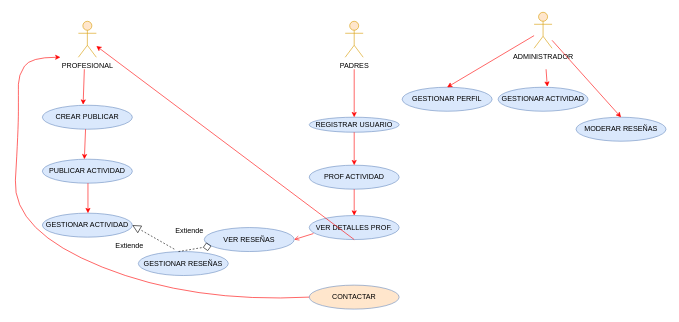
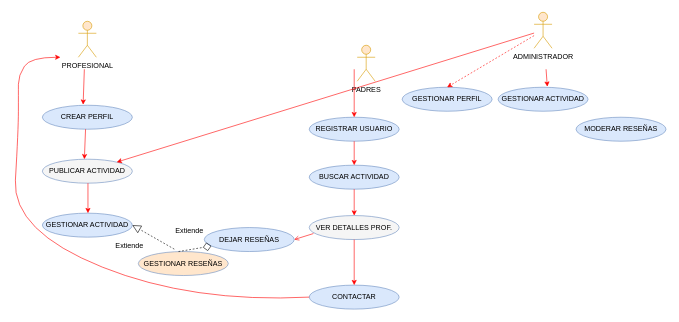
(354, 39) -> (366, 63)
(493, 60) -> (493, 60)
(587, 79) -> (328, 97)
(87, 117) -> (87, 117)
(354, 125) -> (354, 129)
(227, 144) -> (354, 279)
(87, 171) -> (87, 171)
(354, 177) -> (354, 177)
(354, 228) -> (354, 228)
(249, 240) -> (249, 240)
(183, 264) -> (183, 264)
(354, 297) -> (354, 297)
